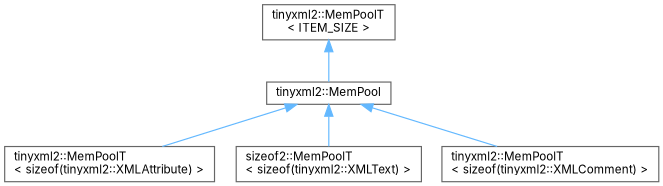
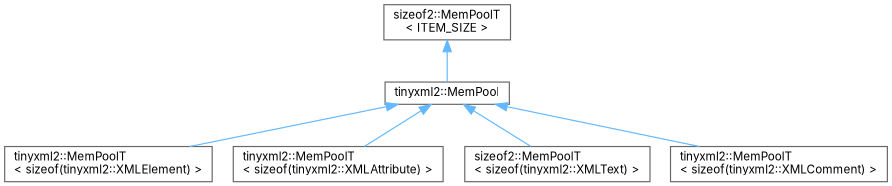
(329, 22) -> (447, 22)
none -> (108, 164)
